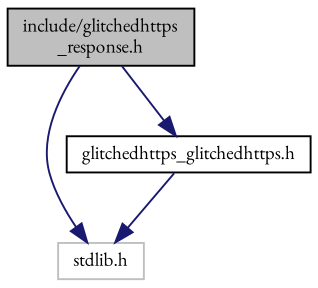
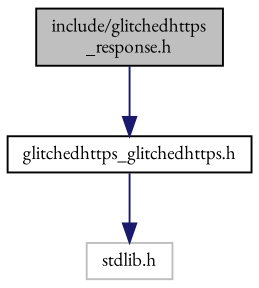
(47, 146) -> none
